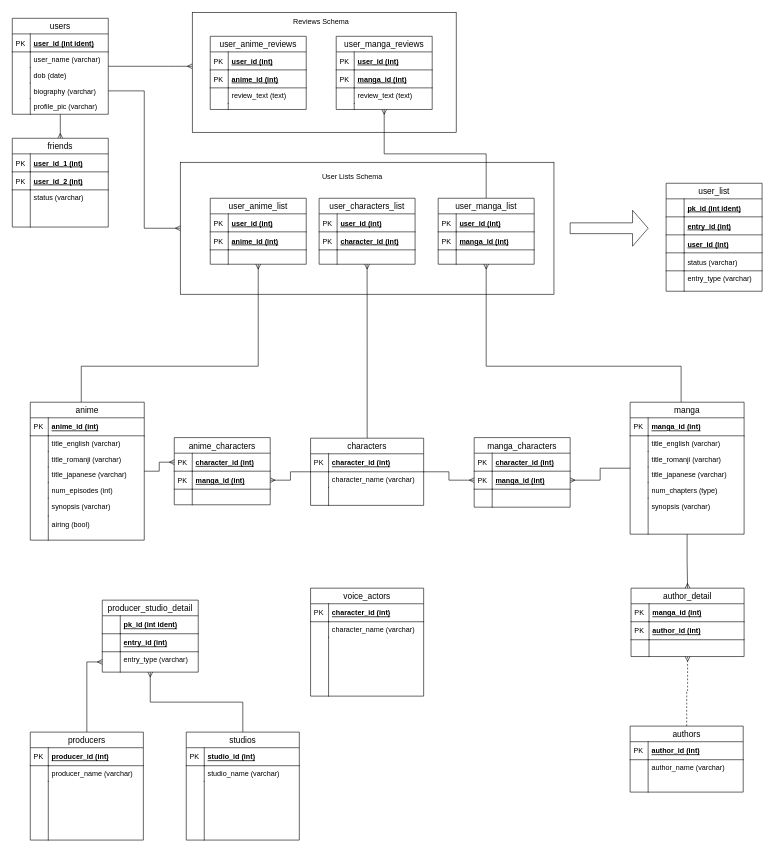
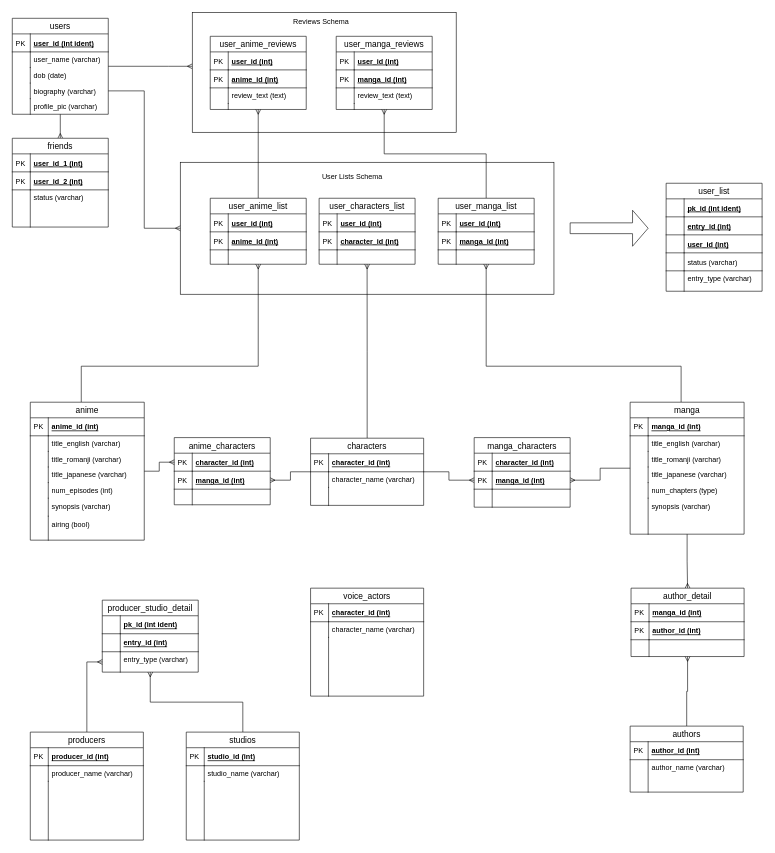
none -> (258, 155)
(687, 692) -> (687, 692)
